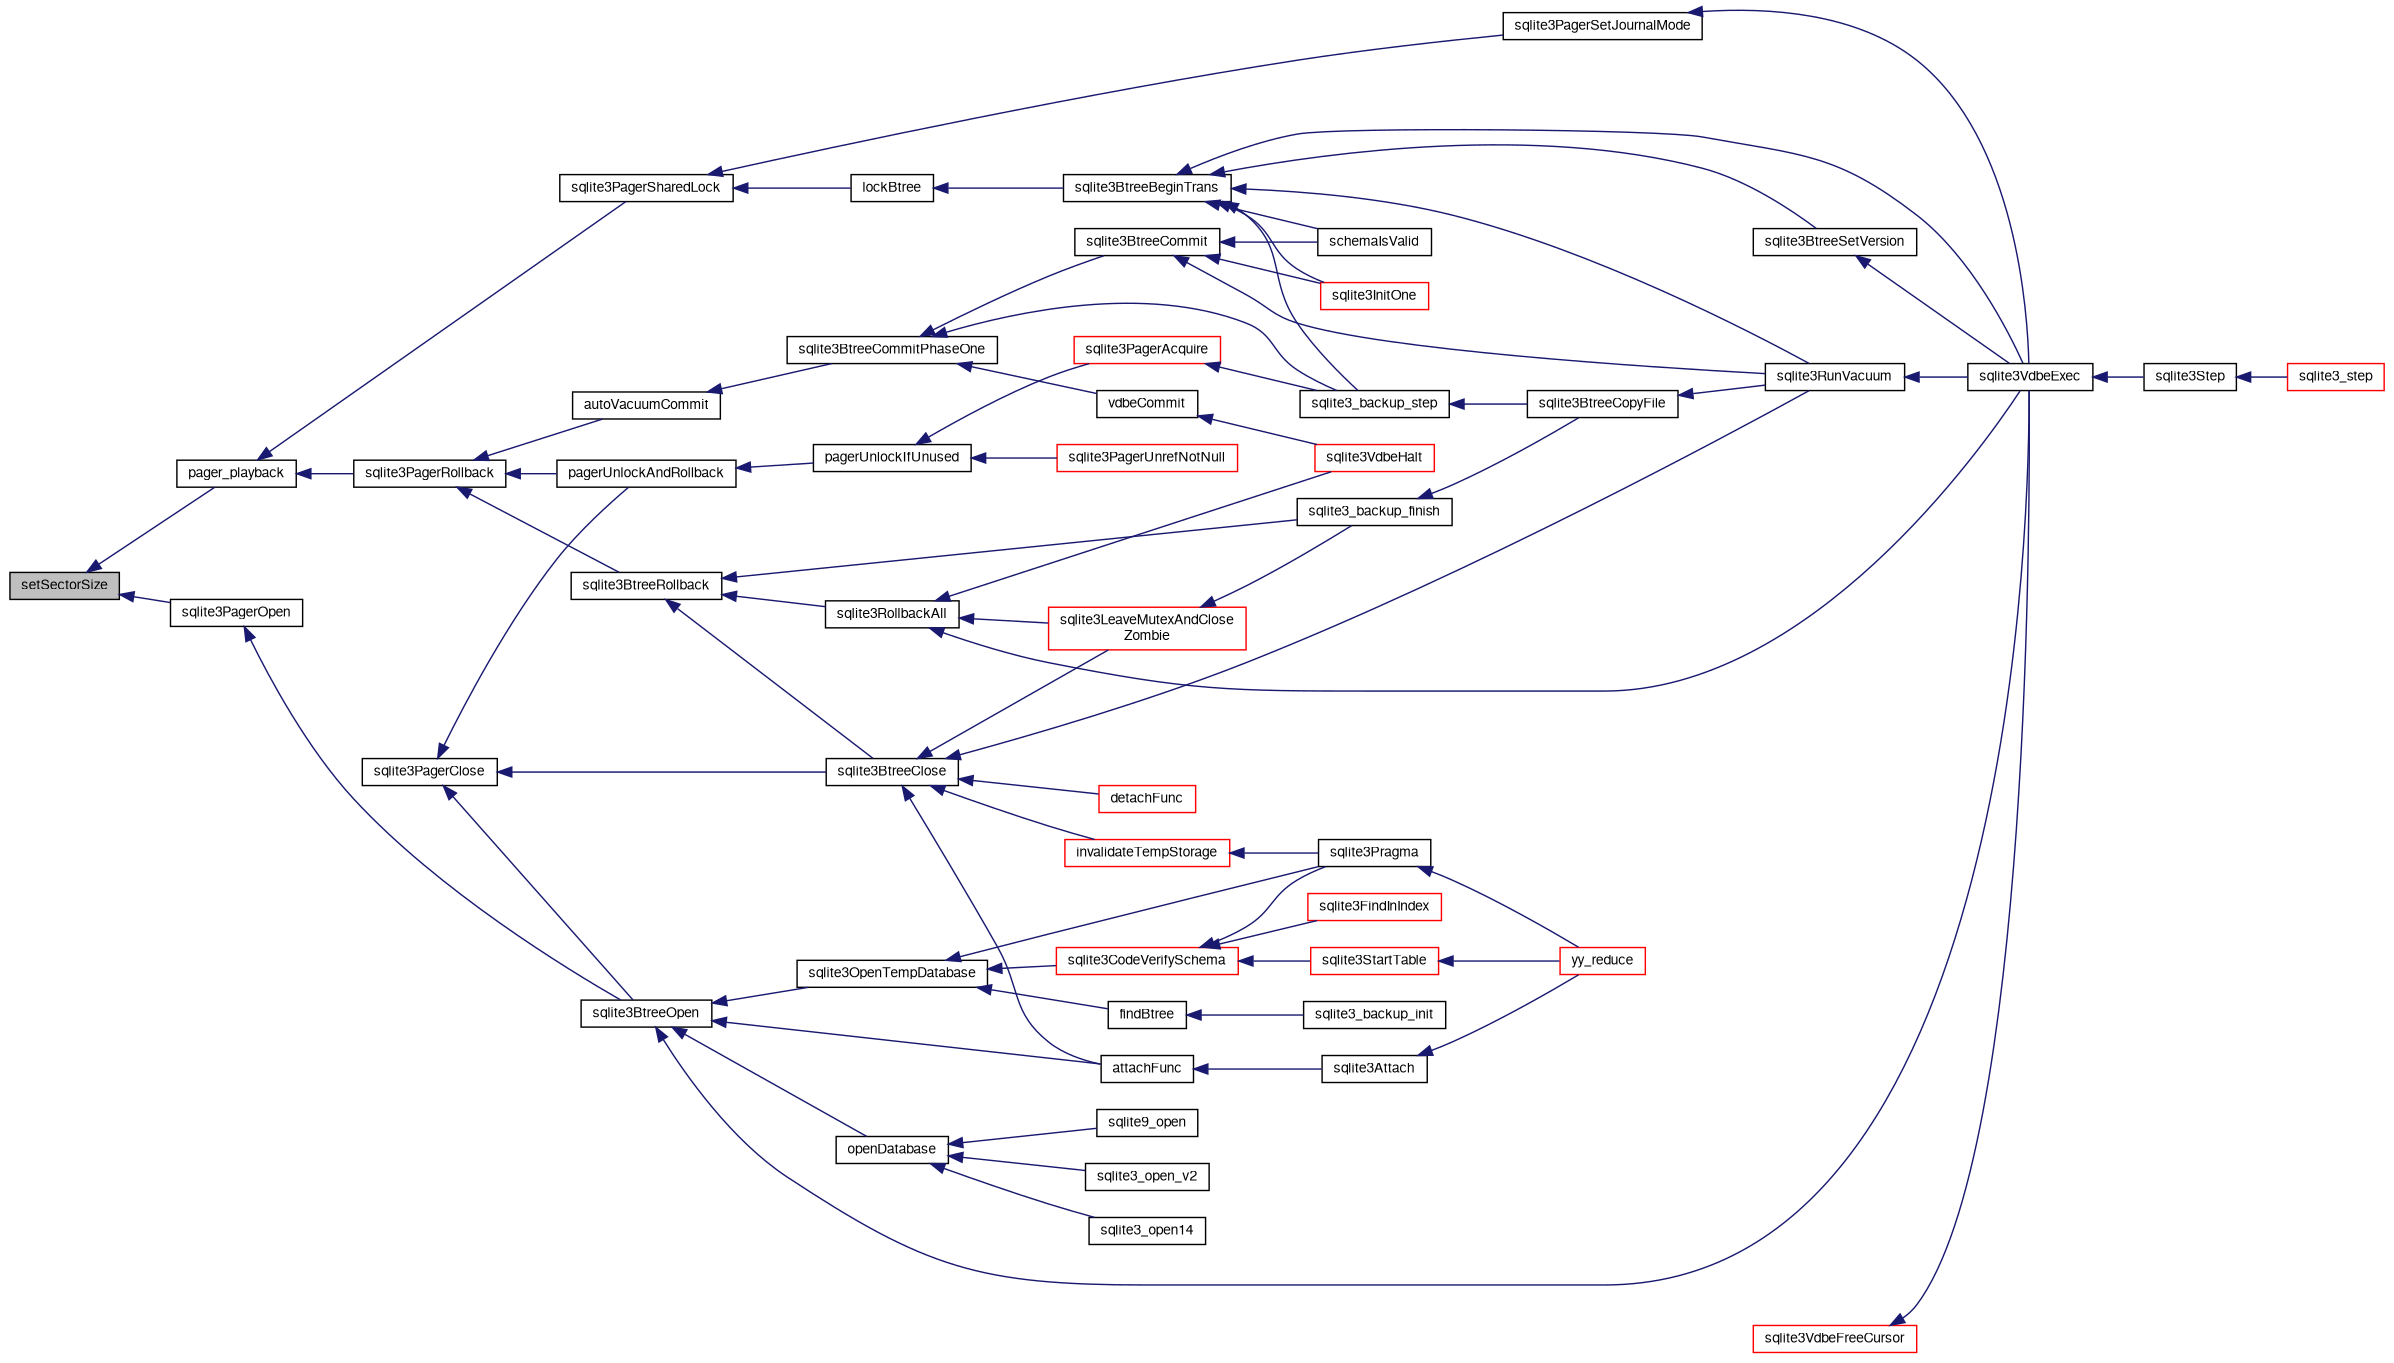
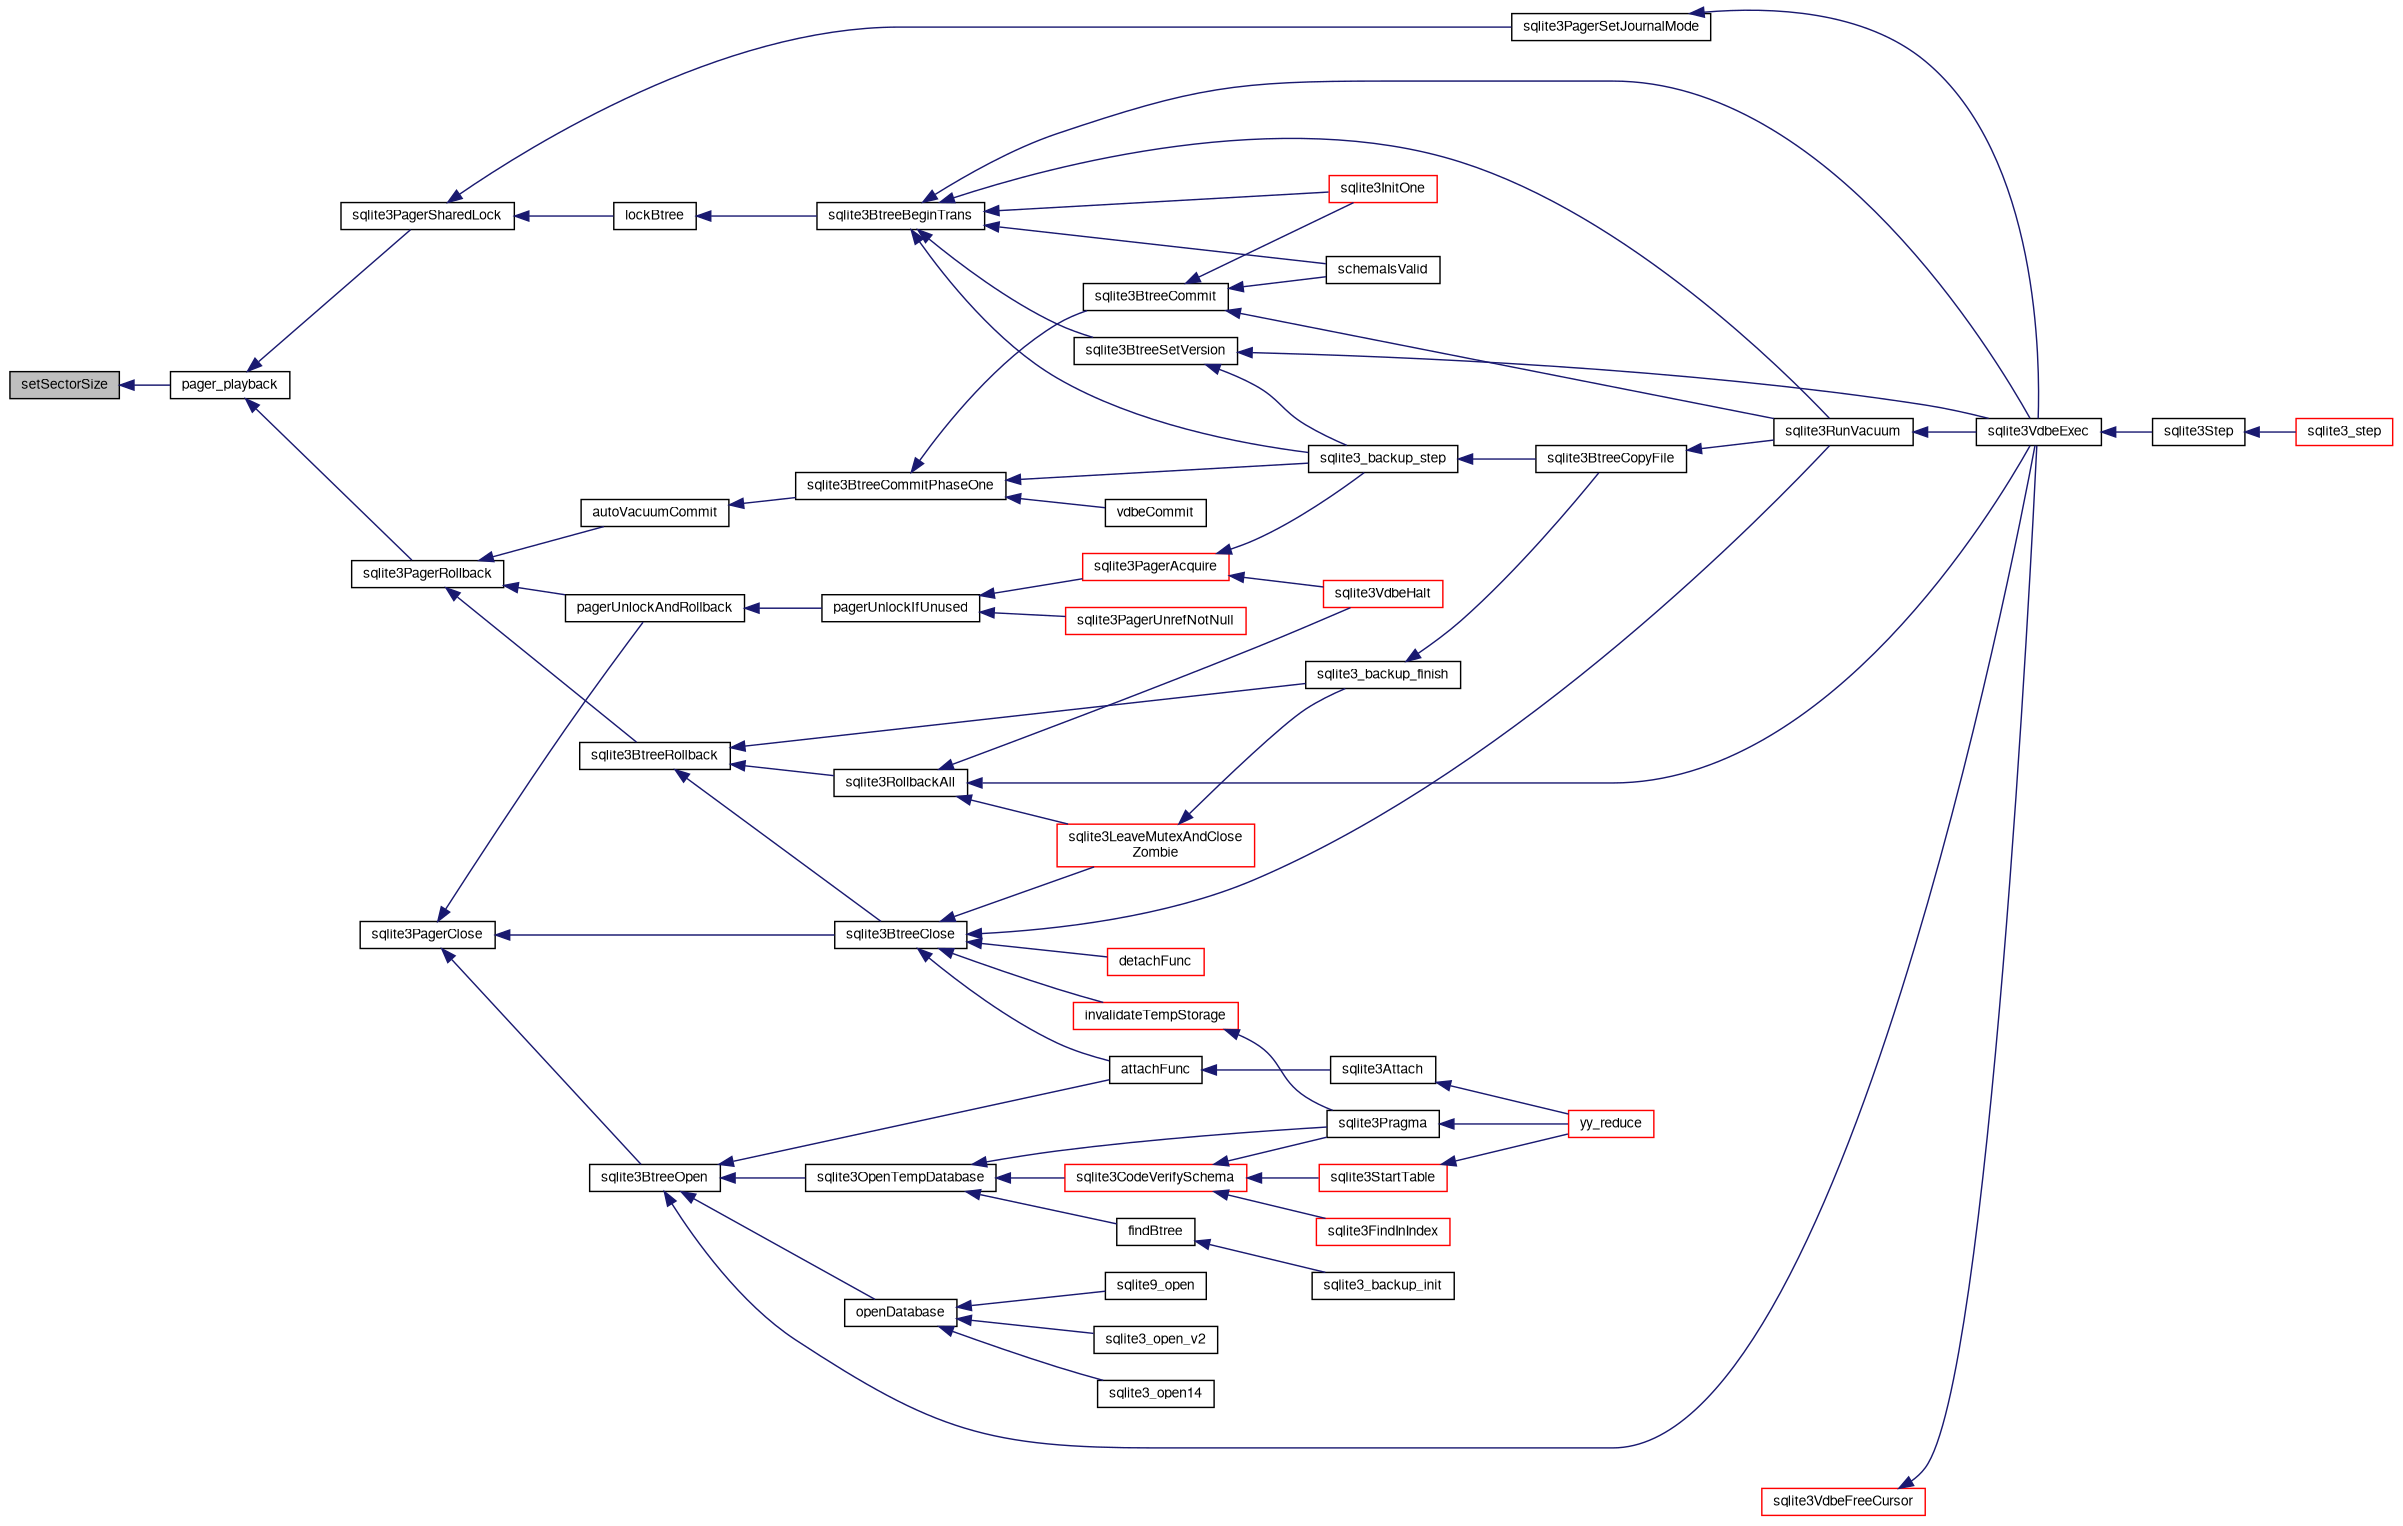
none -> (1283, 407)
(1265, 432) -> (1284, 582)
(237, 613) -> none
